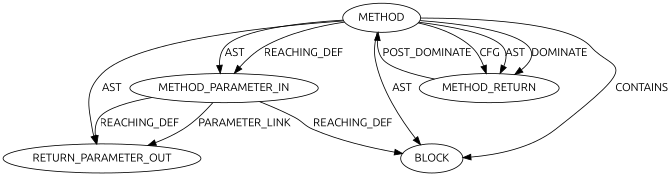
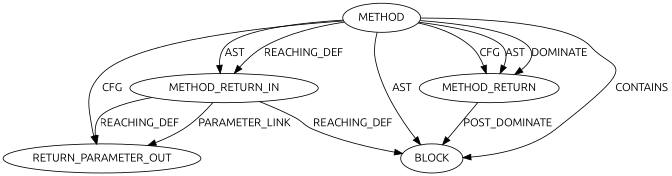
(398, 69) -> (463, 120)
(112, 88) -> (112, 88)
(224, 88) -> (224, 88)
